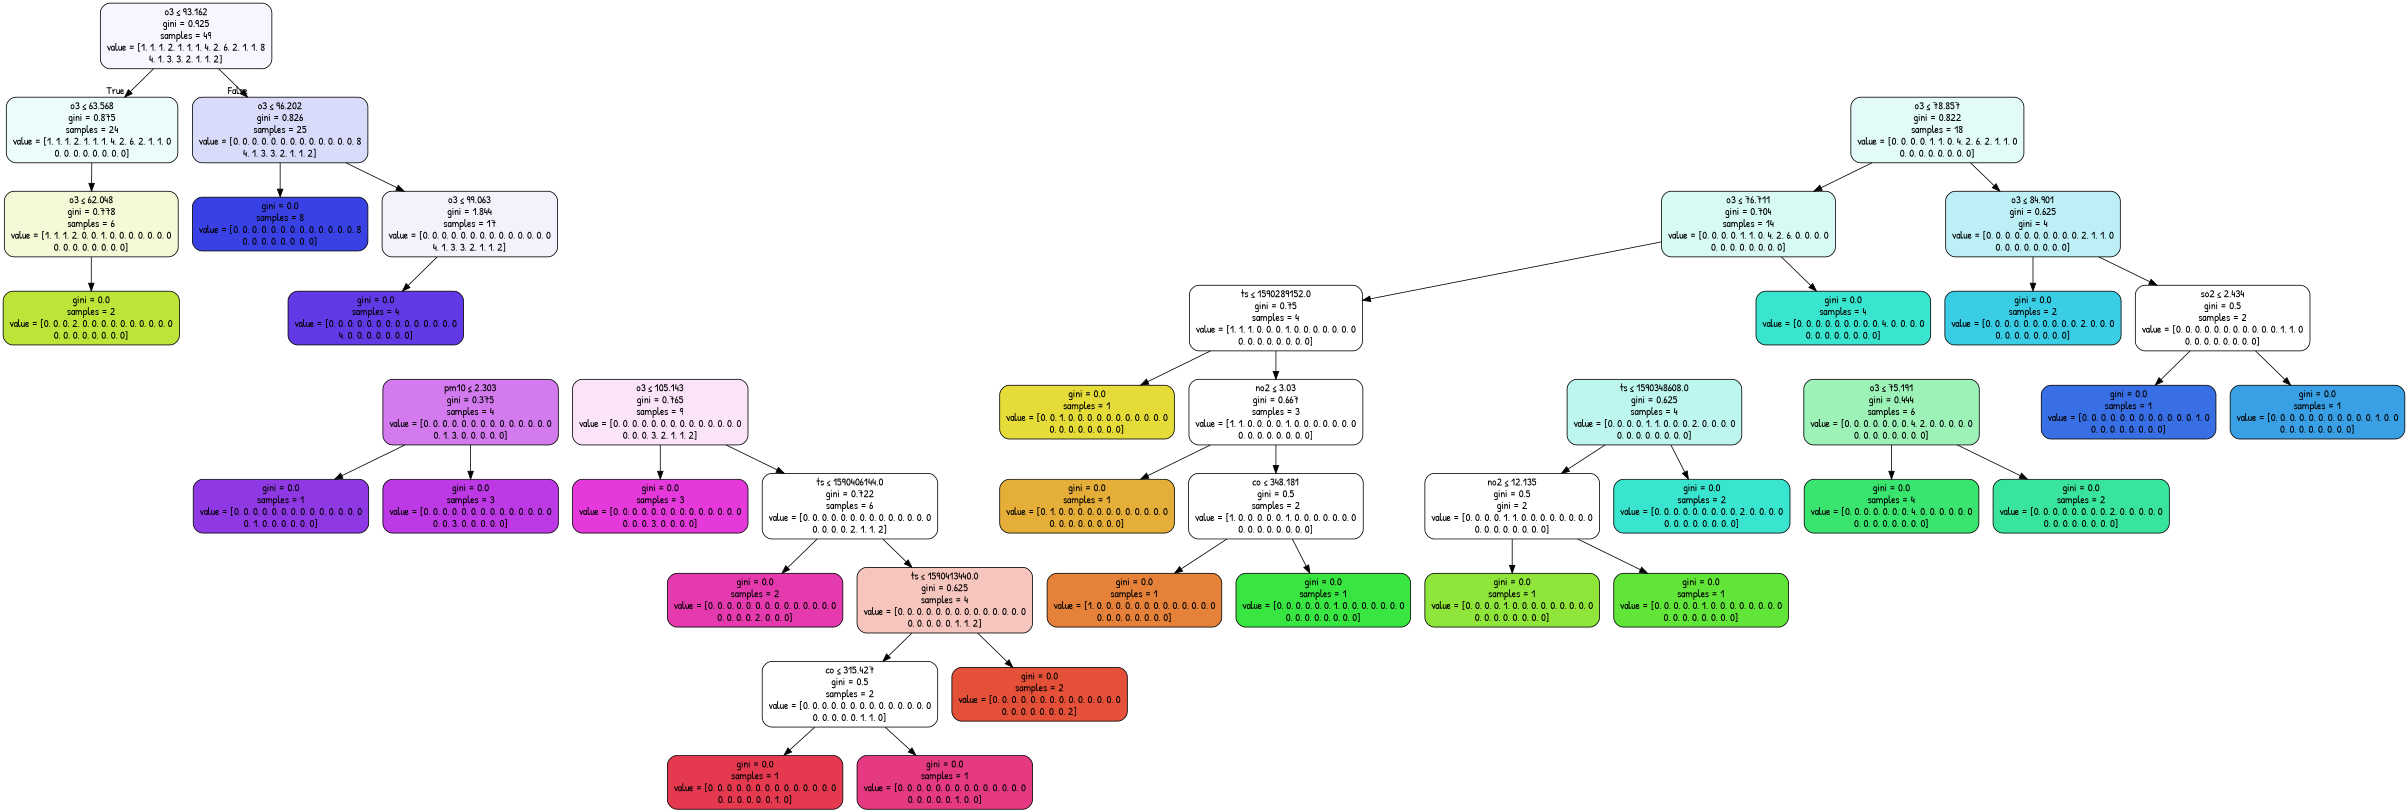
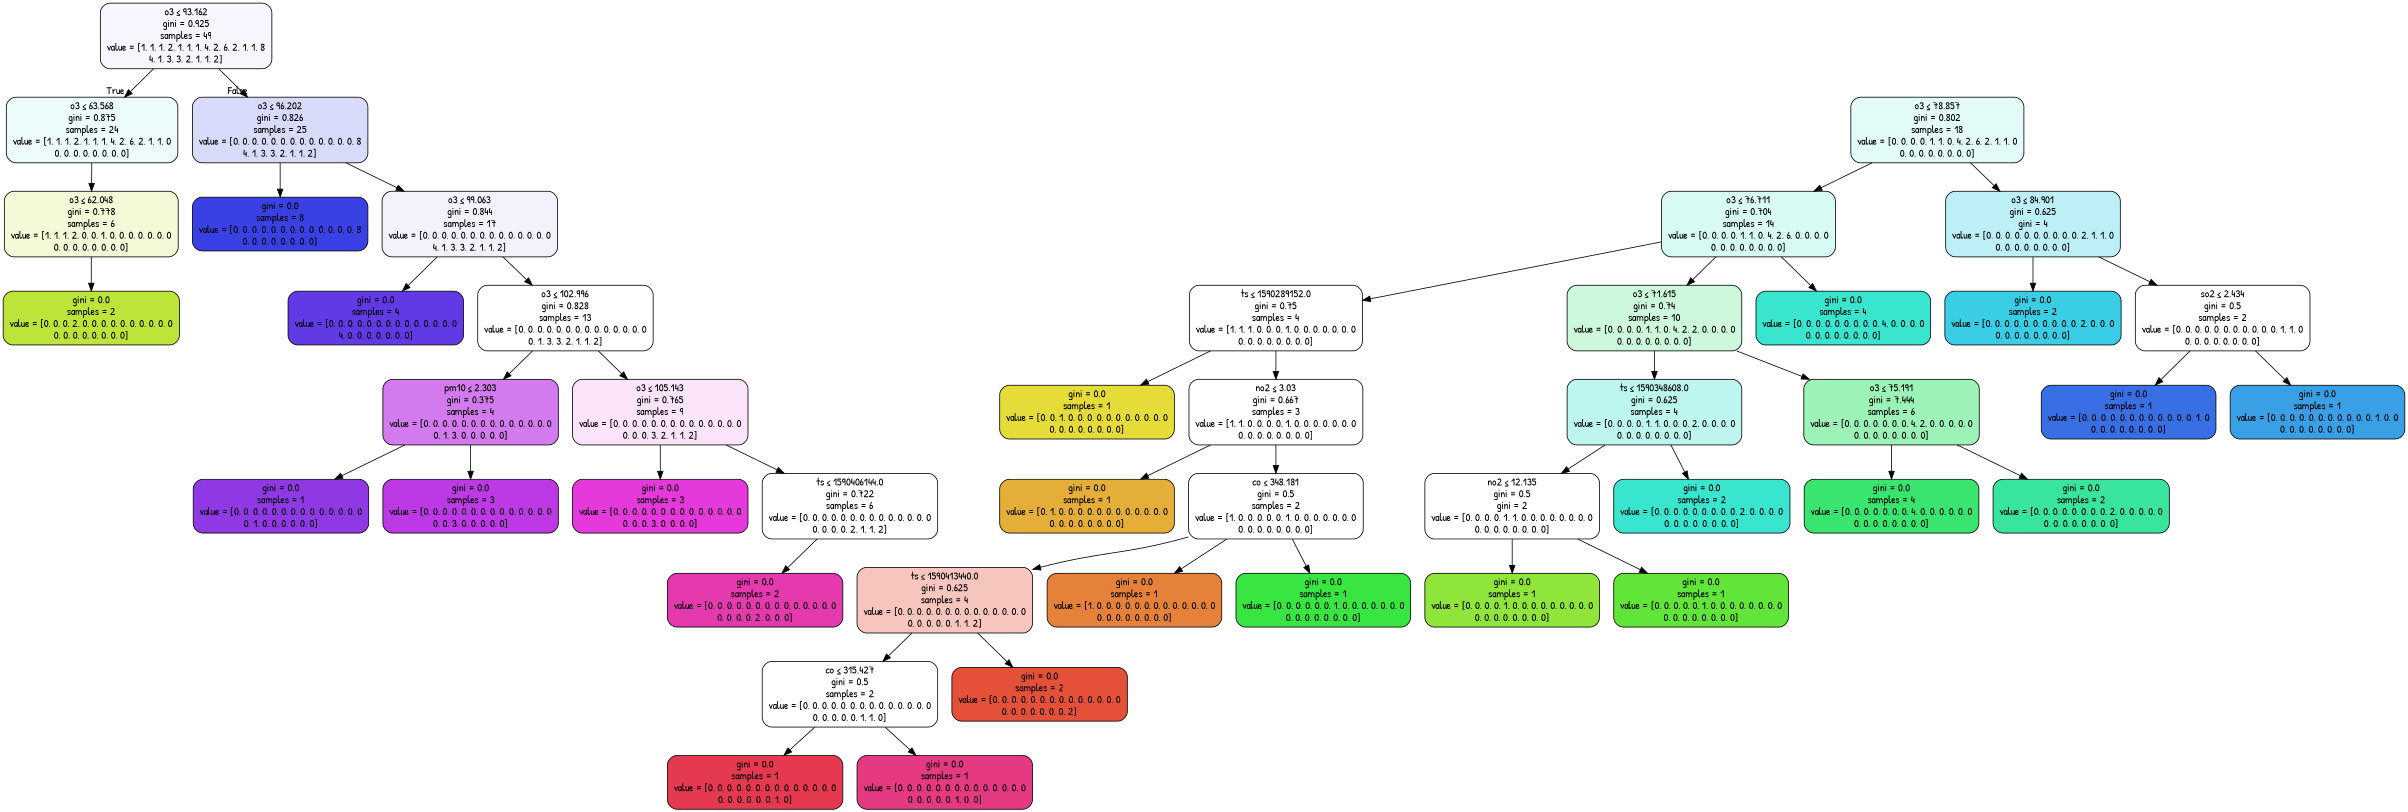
(1937, 118) -> (1937, 118)
(470, 212) -> (470, 212)
none -> (565, 318)
none -> (1654, 318)
(1892, 400) -> (1892, 400)
(894, 550) -> (1115, 553)
